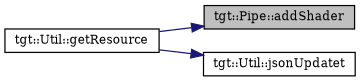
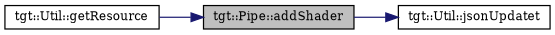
(175, 52) -> (370, 17)
